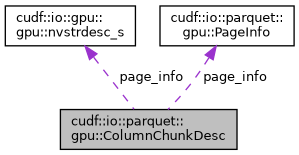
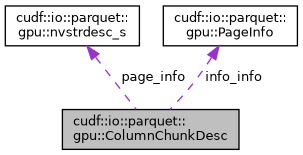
(70, 26) -> (72, 26)
(234, 78) -> (232, 78)
